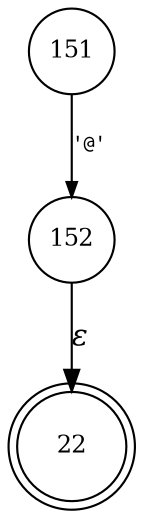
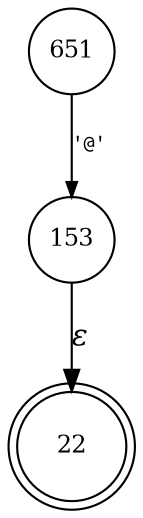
(72, 51) -> (72, 51)
(72, 240) -> (72, 240)
